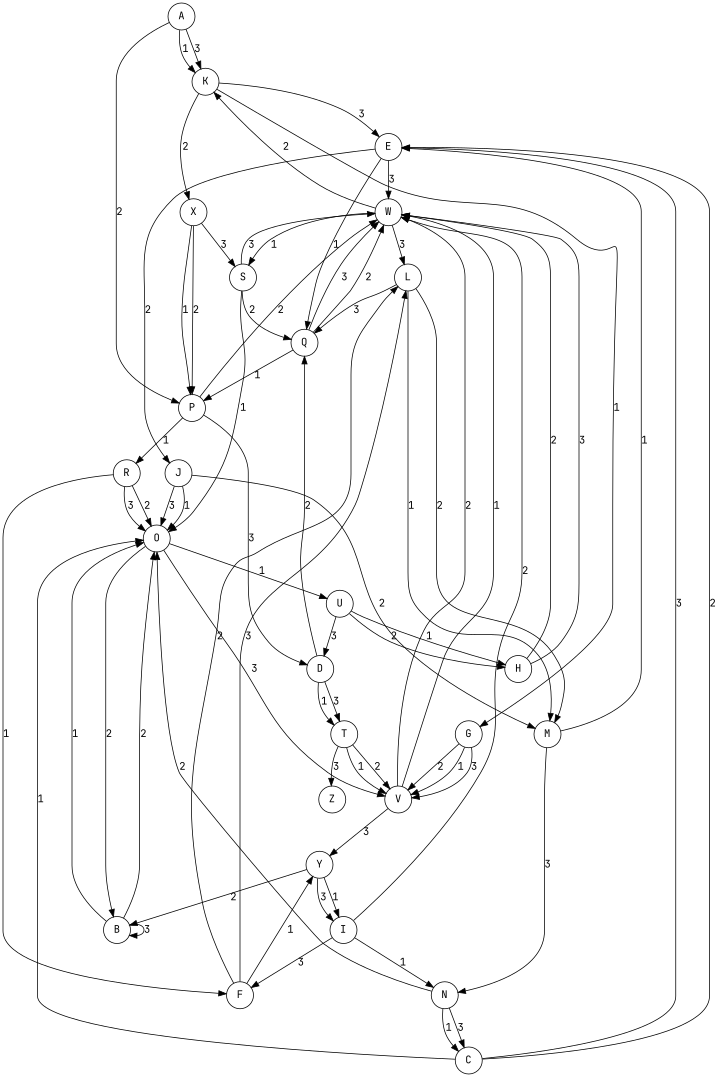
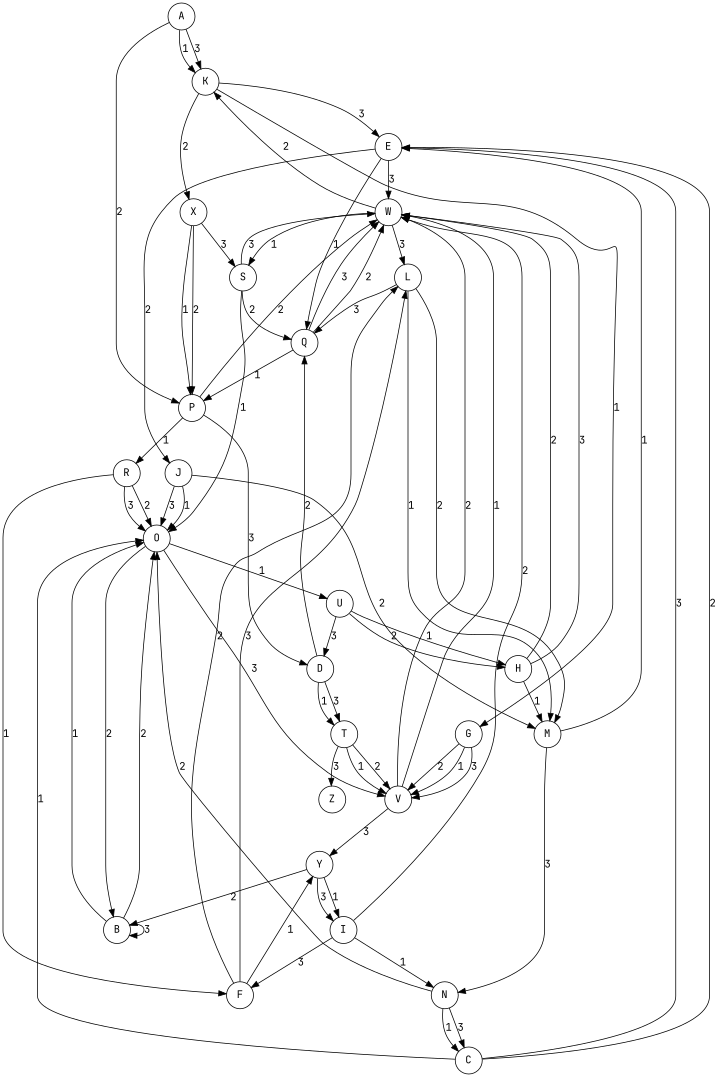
none -> (531, 698)
